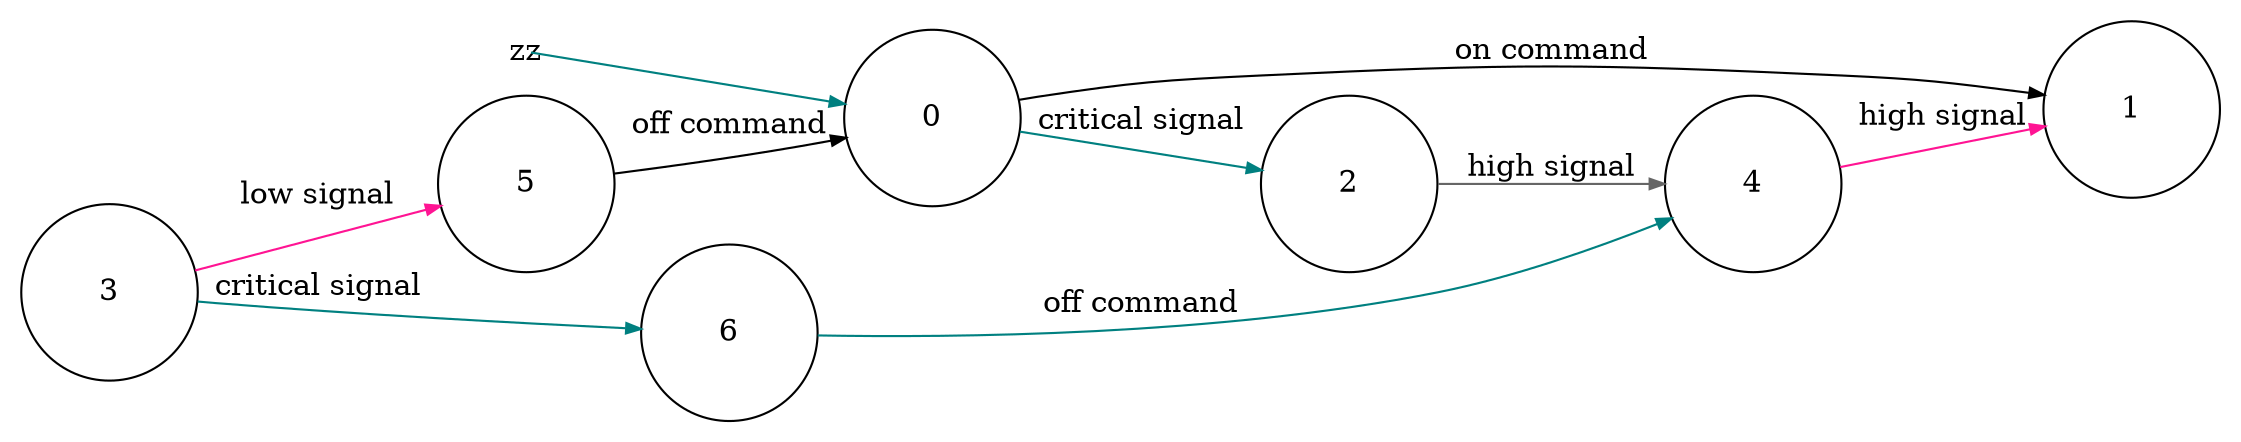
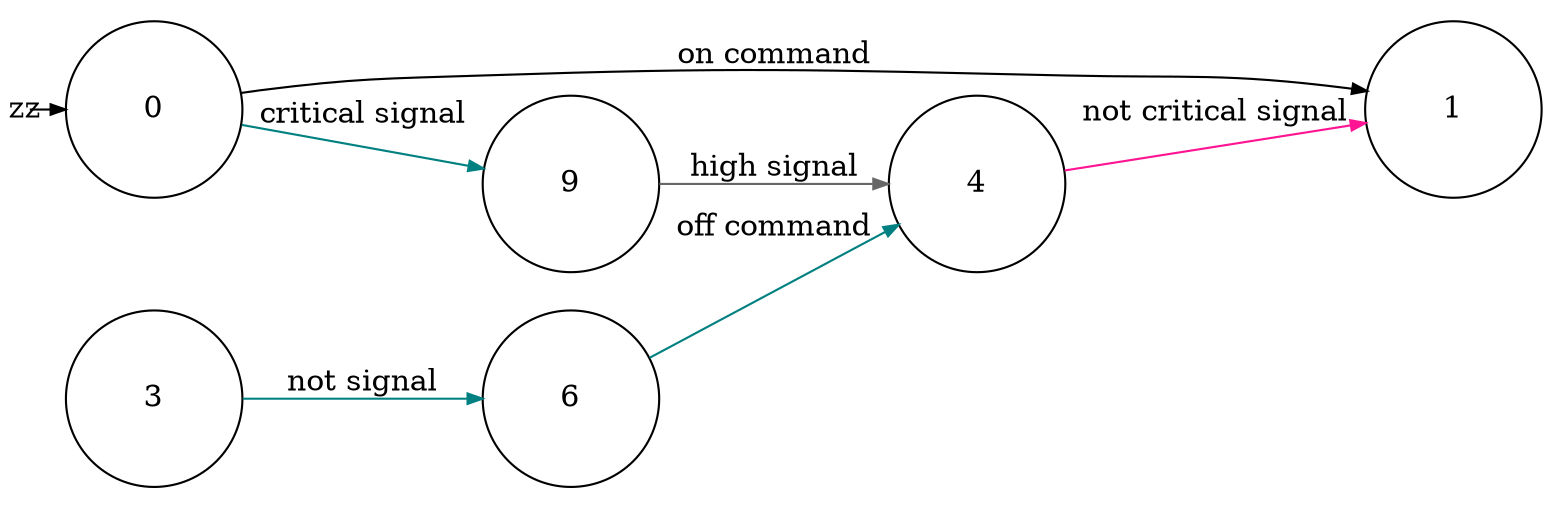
(680, 77) -> (40, 110)
(1942, 117) -> (1215, 113)
(526, 184) -> none
(1349, 184) -> (571, 184)
(318, 287) -> (363, 383)
